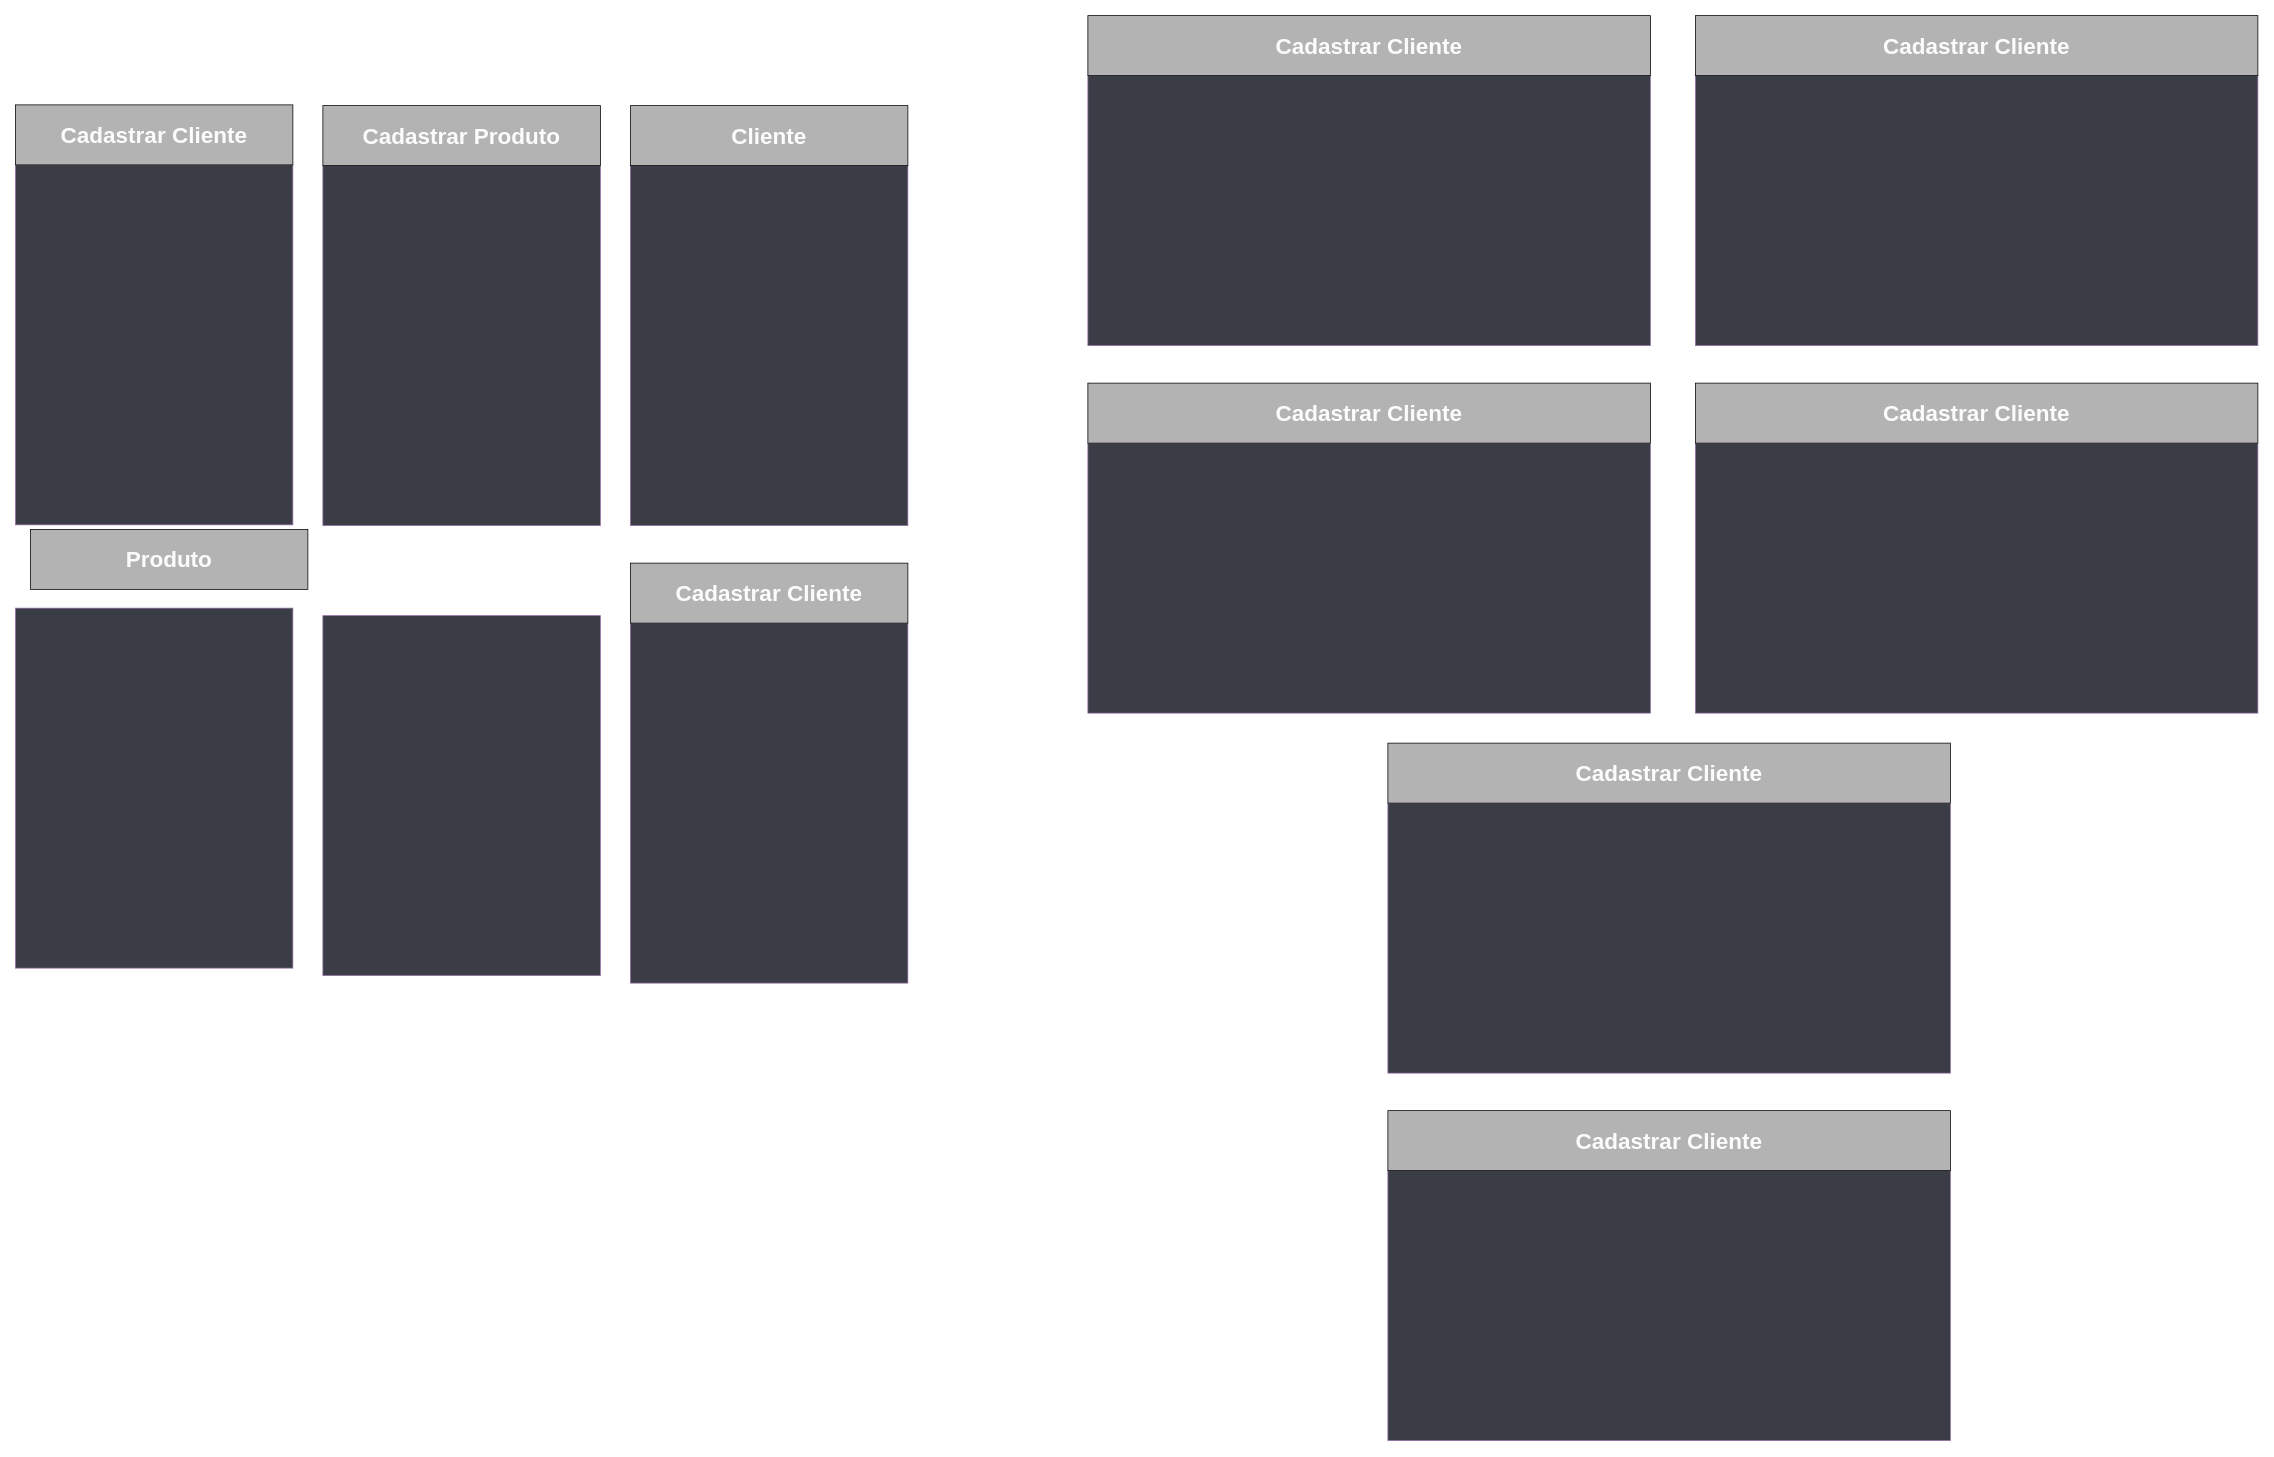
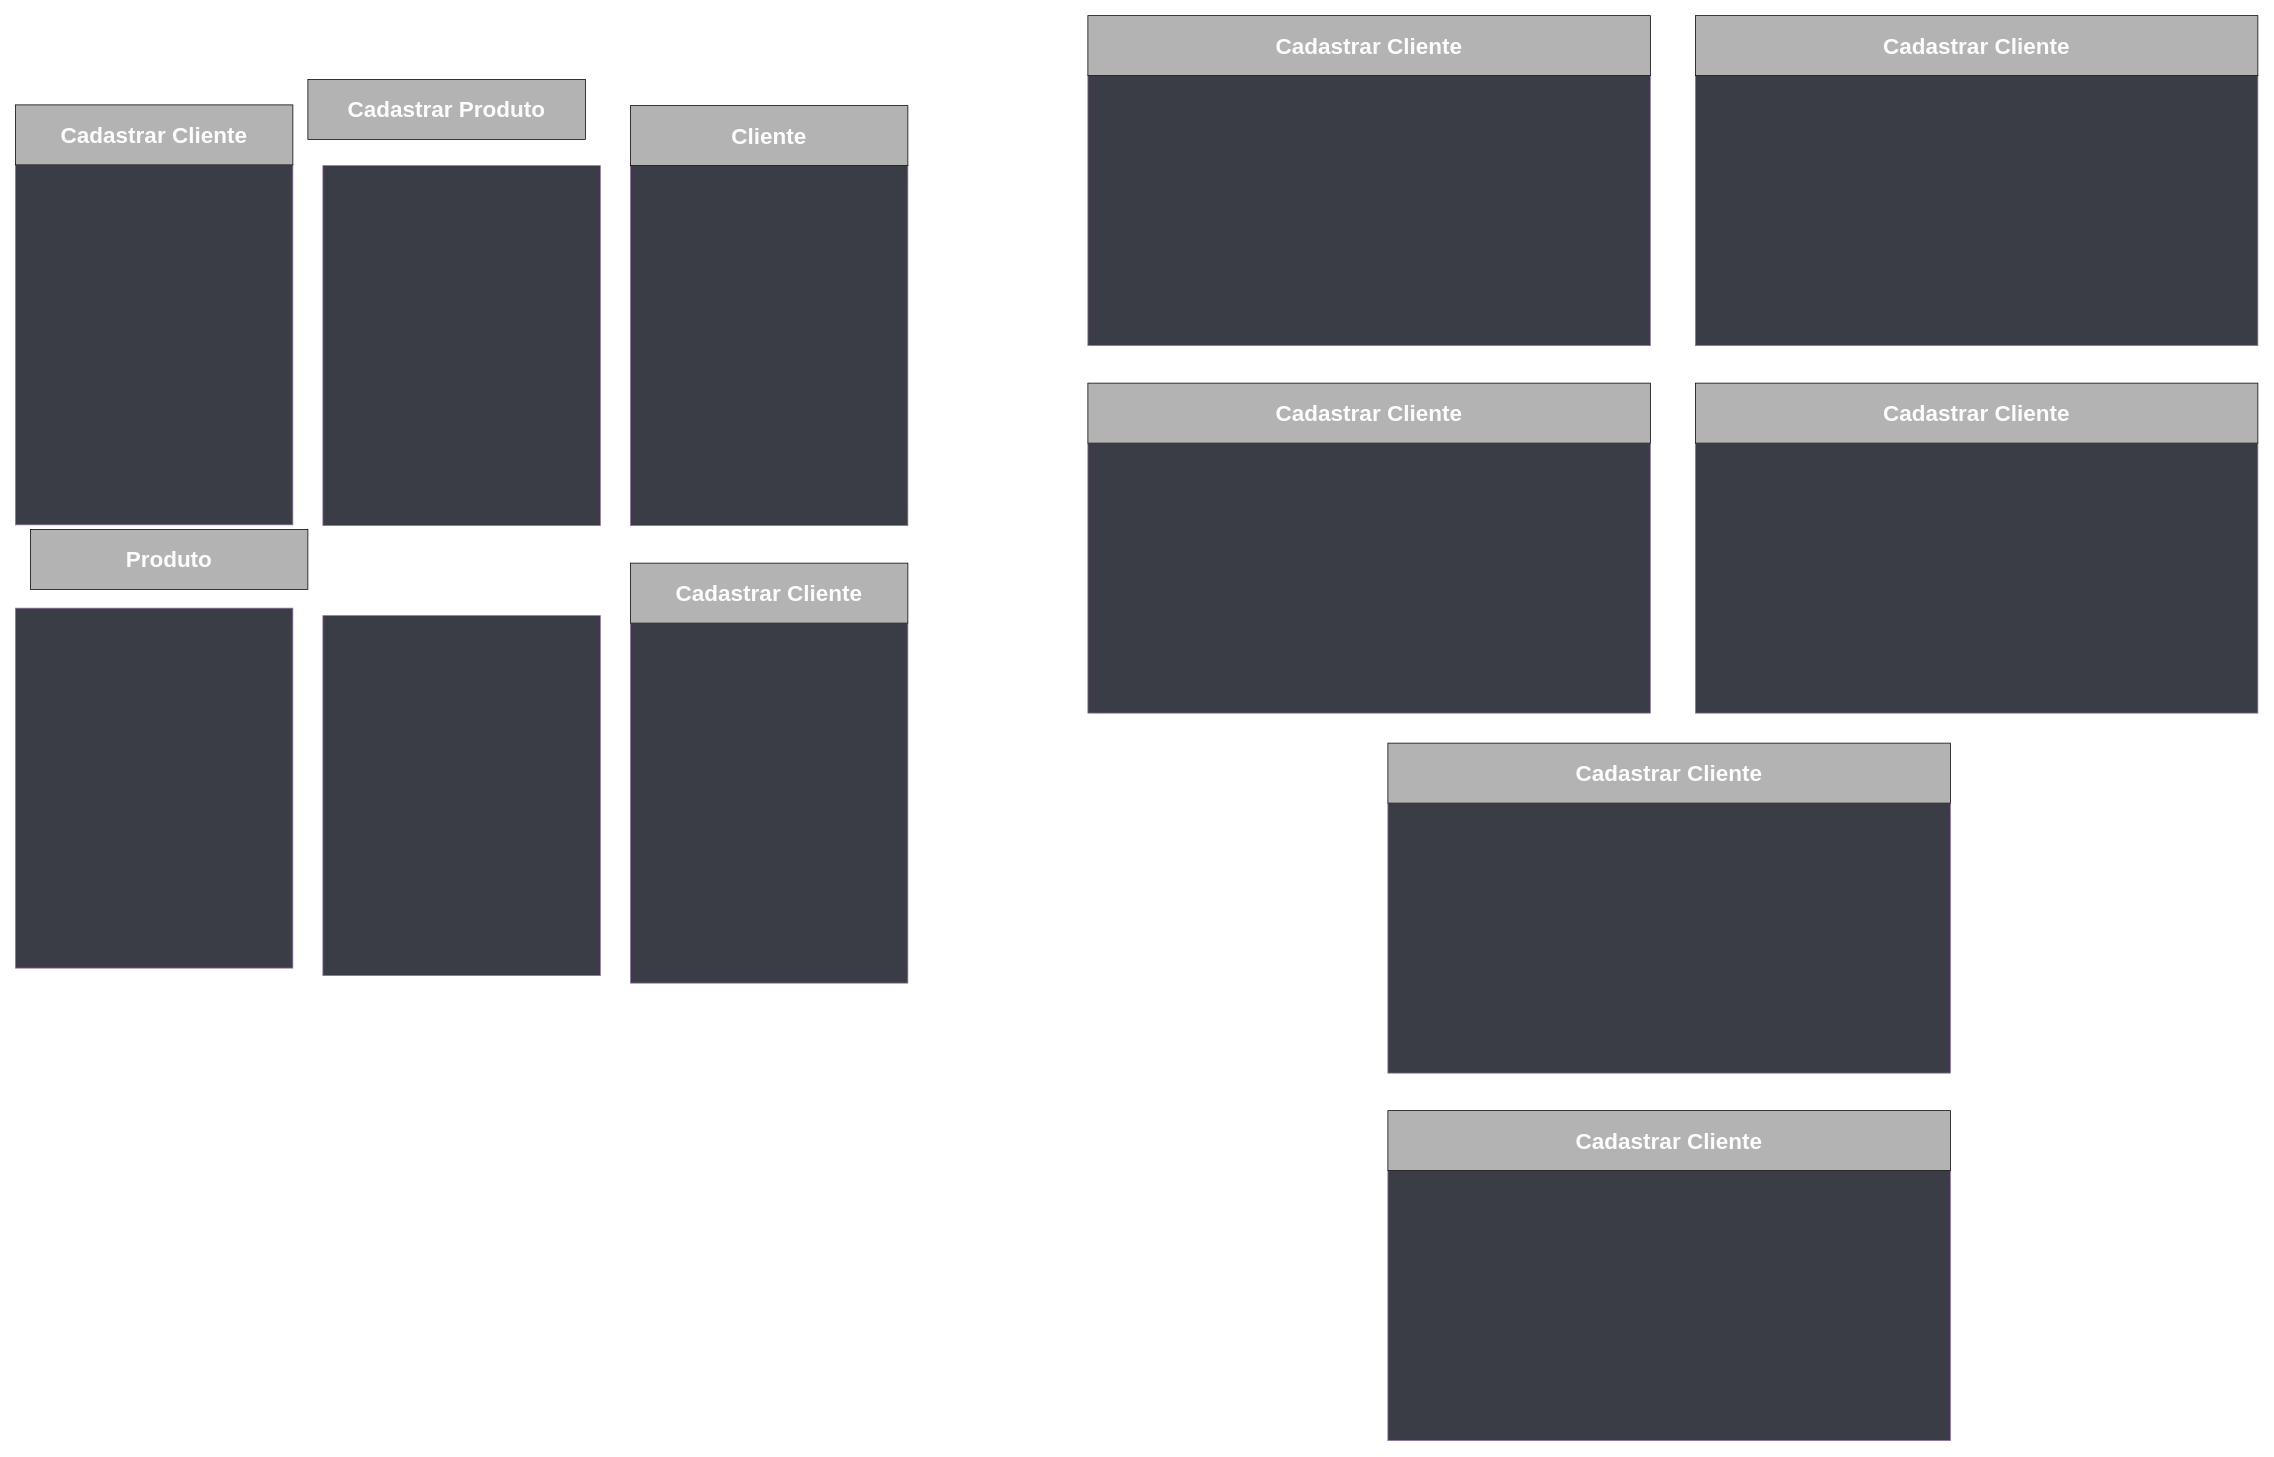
(462, 135) -> (447, 109)
